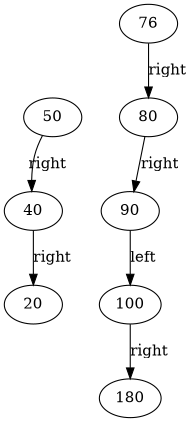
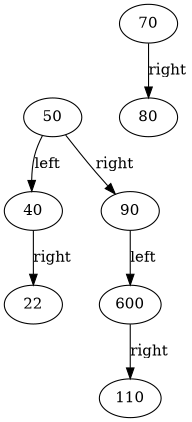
(149, 24) -> (149, 24)
(140, 159) -> (86, 161)
(48, 164) -> (48, 164)
(33, 305) -> (33, 305)
(130, 305) -> (130, 305)
(130, 398) -> (130, 398)
